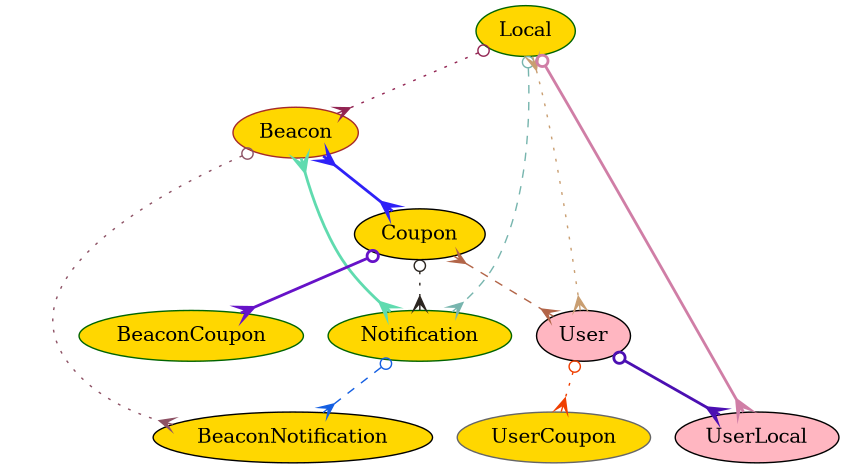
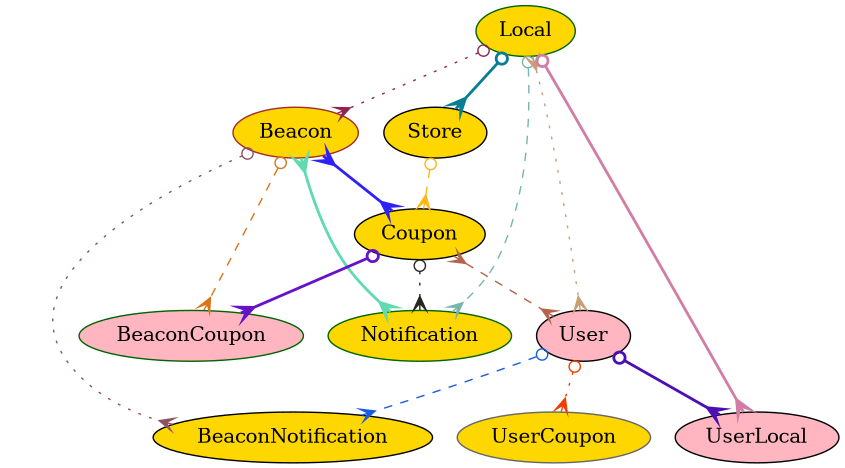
none -> (435, 133)
none -> (244, 233)
(191, 336) -> (191, 336)
(358, 386) -> (456, 385)
